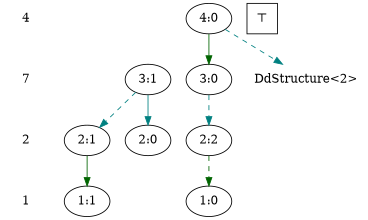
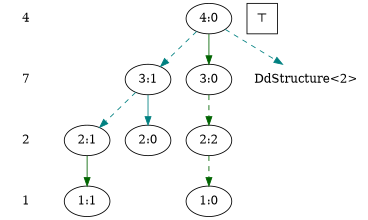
none -> (182, 46)
(209, 106) -> (209, 106)
